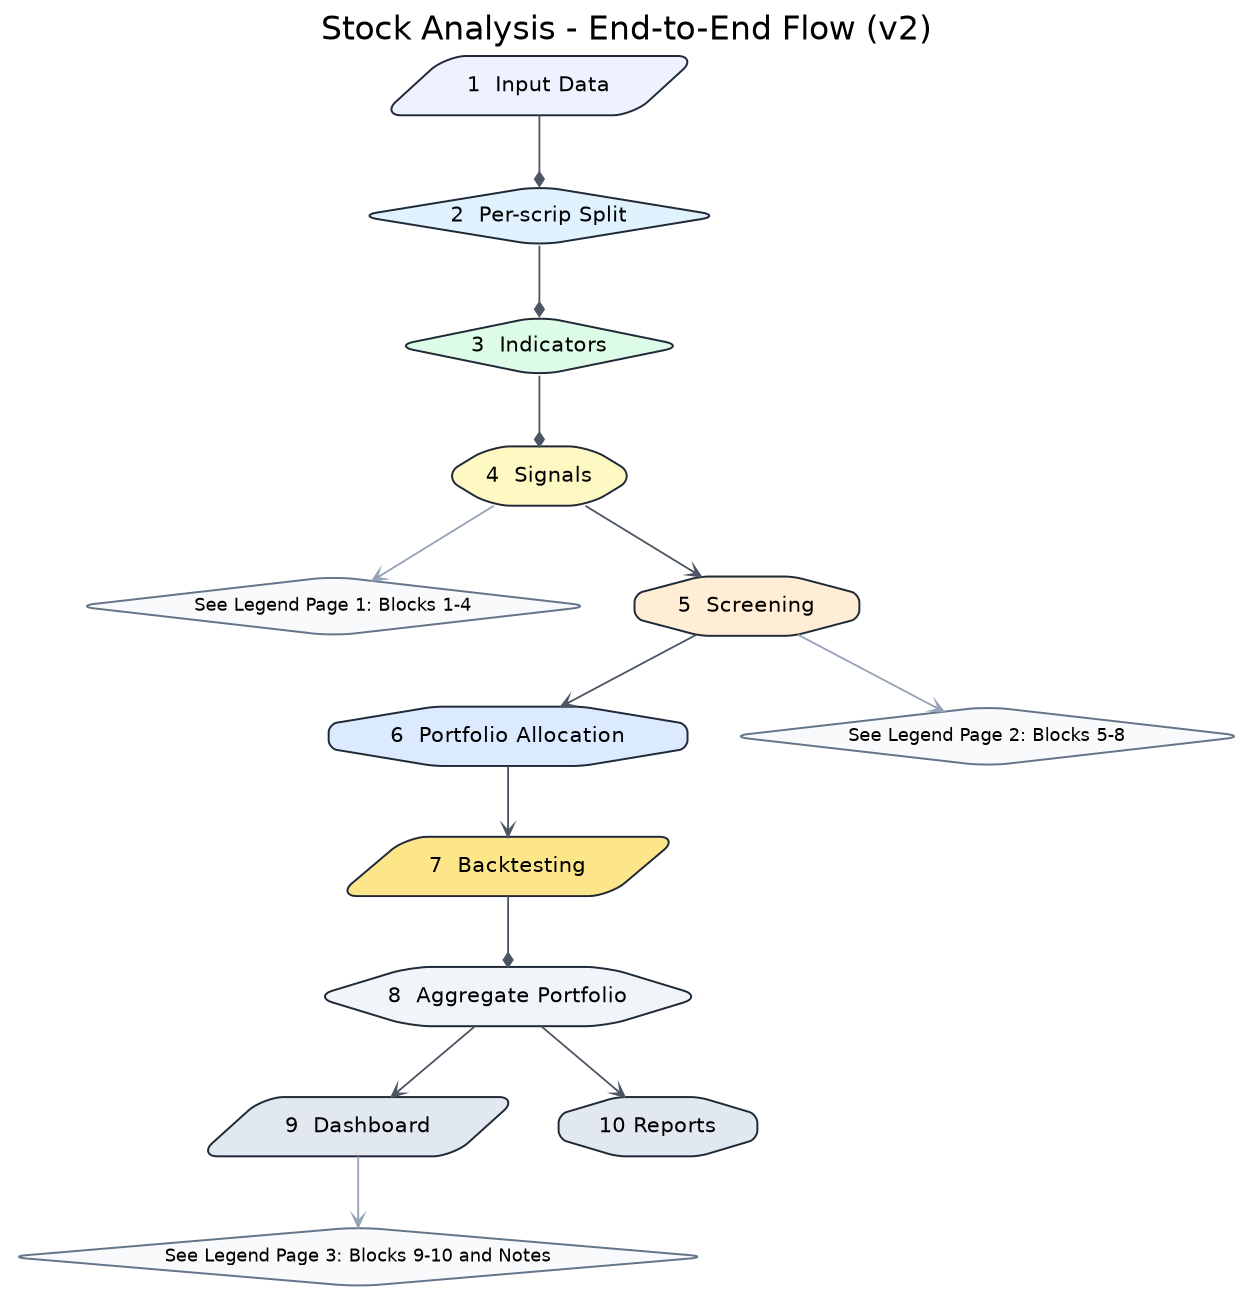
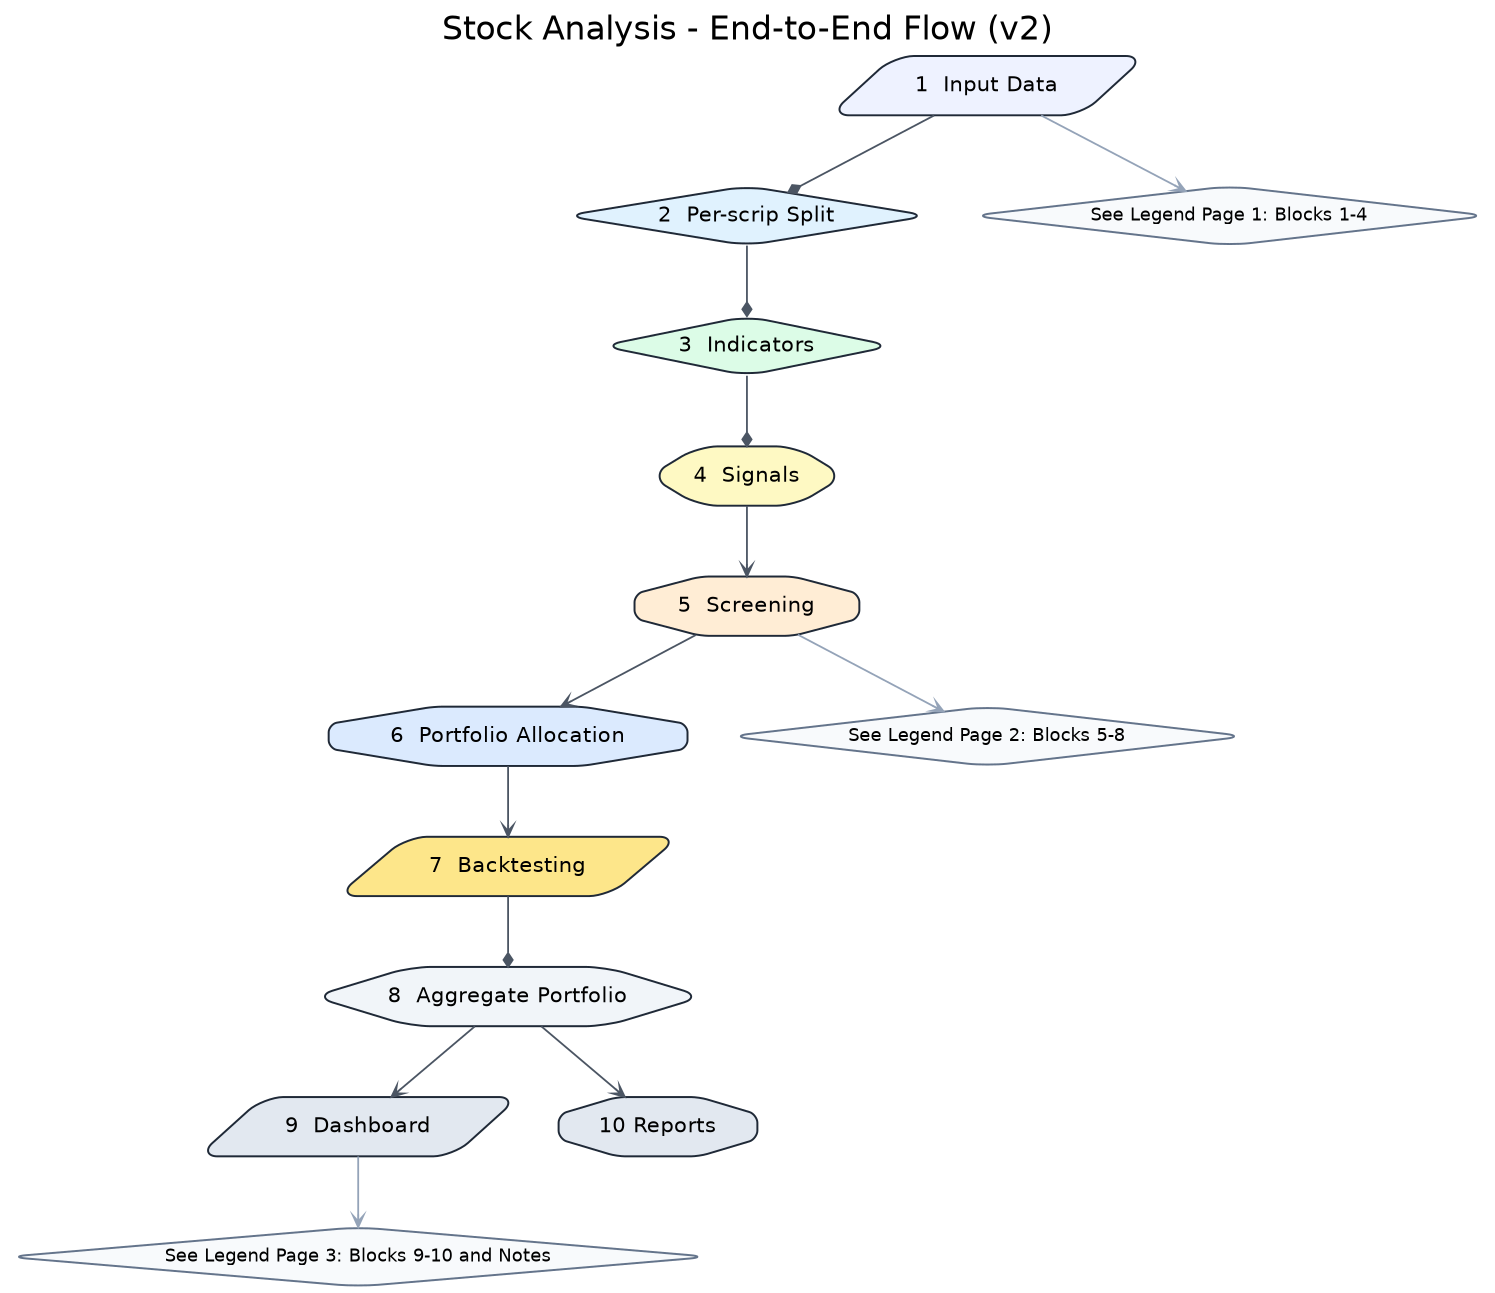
(438, 540) -> (1108, 151)
